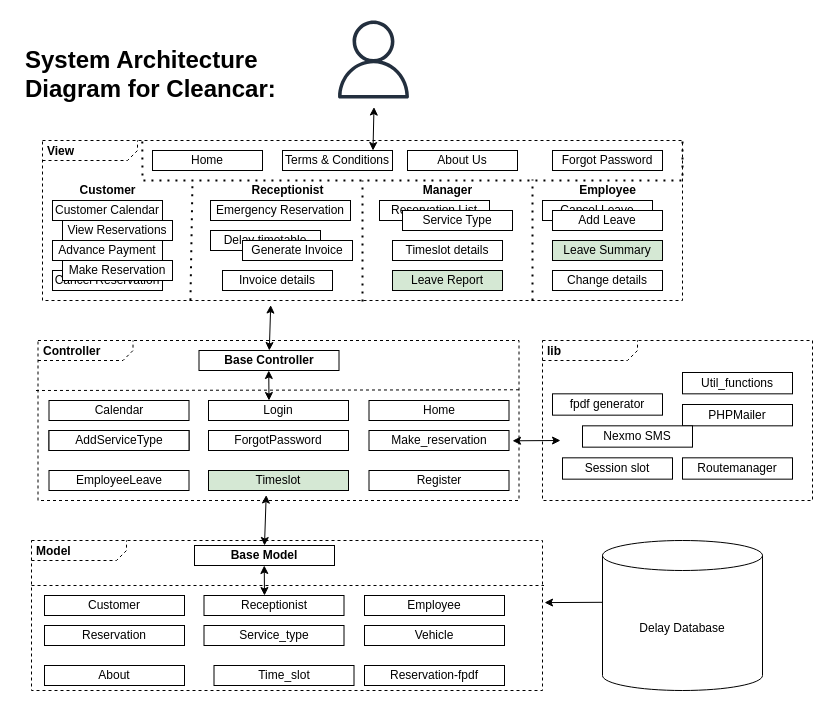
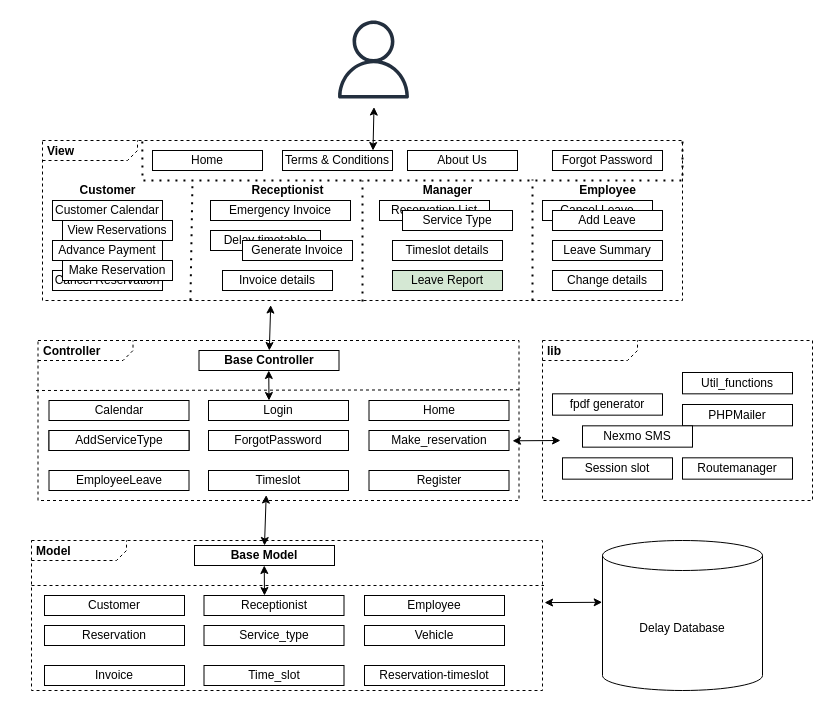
(171, 76) -> none
(281, 211) -> (281, 211)
(608, 251) -> (608, 251)
(279, 481) -> (279, 481)
(597, 602) -> (594, 602)
(115, 676) -> (115, 676)
(284, 676) -> (274, 676)
(435, 676) -> (435, 676)
